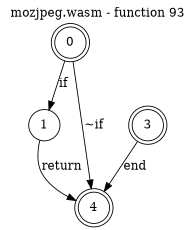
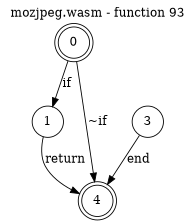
(148, 125) -> (148, 122)
